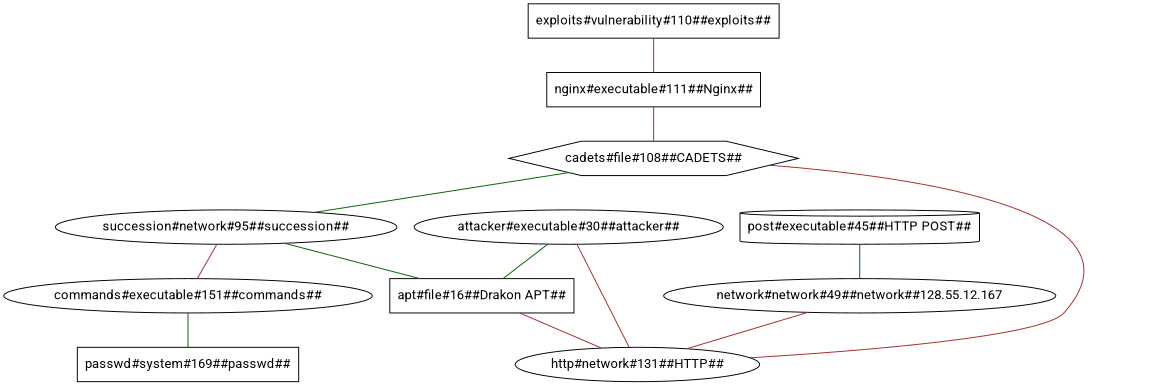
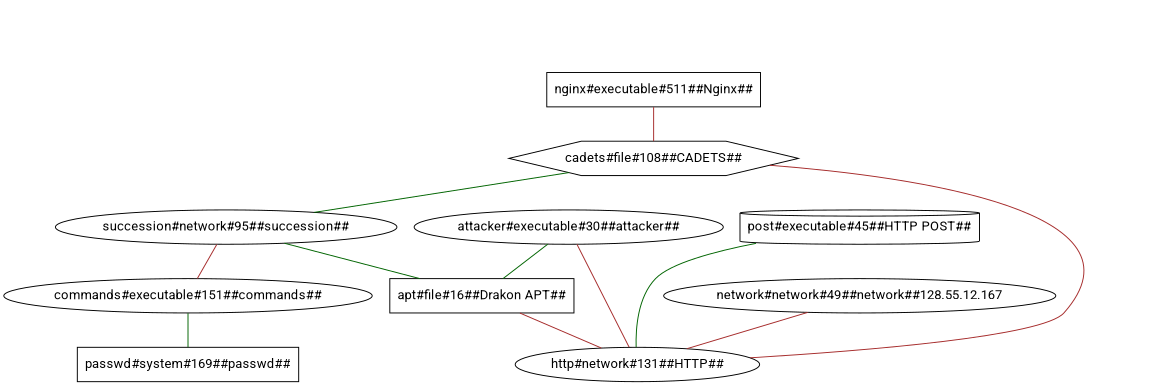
(654, 21) -> none
(654, 90) -> (654, 90)
(860, 262) -> (670, 269)
